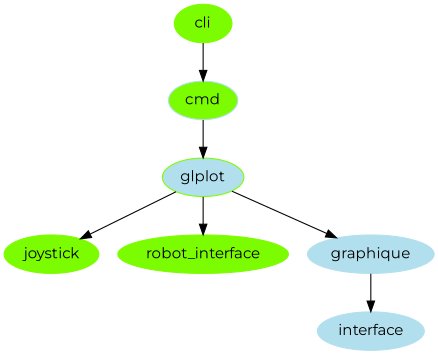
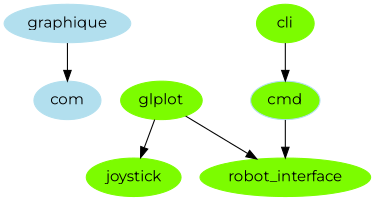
(203, 134) -> (285, 134)
(203, 177) -> (161, 100)
(279, 212) -> none
(371, 331) -> (67, 100)
